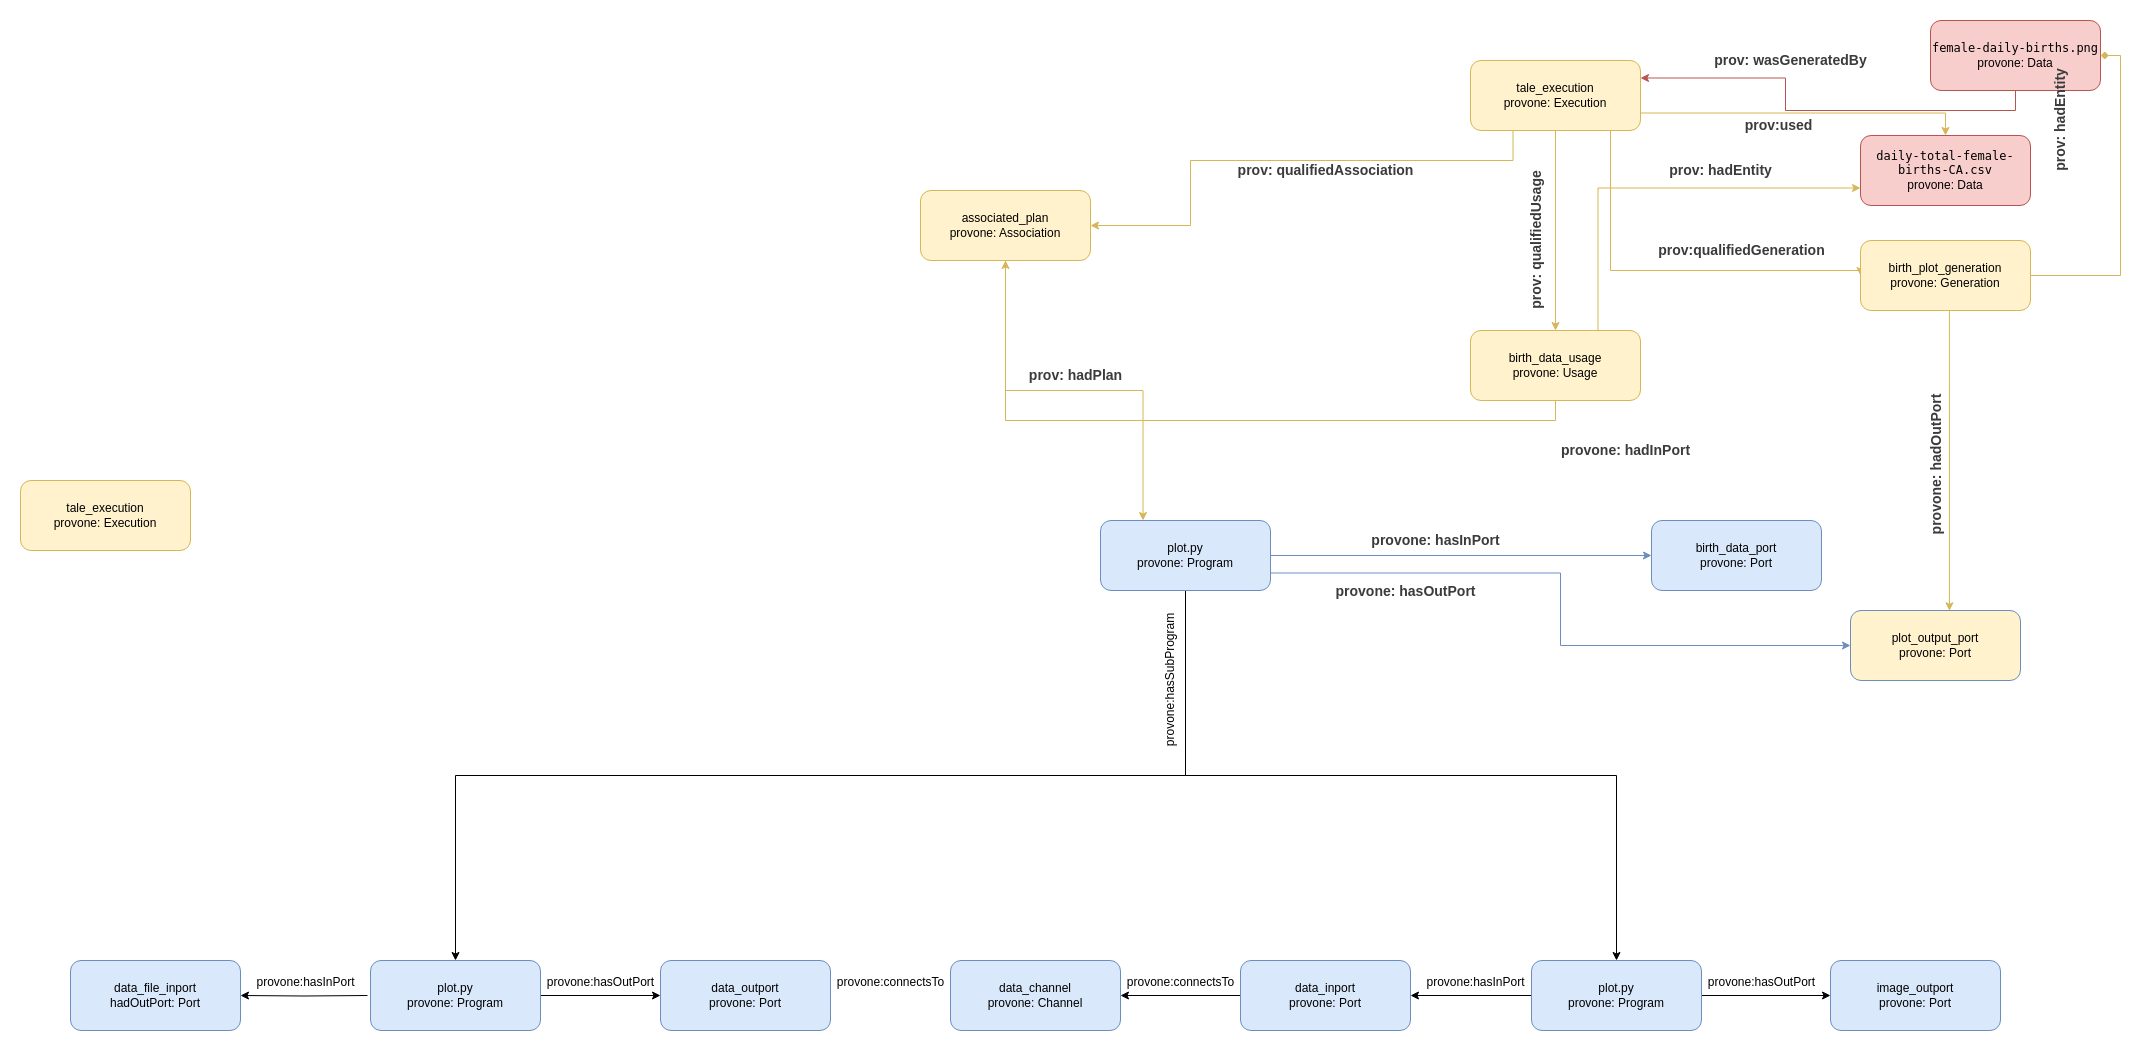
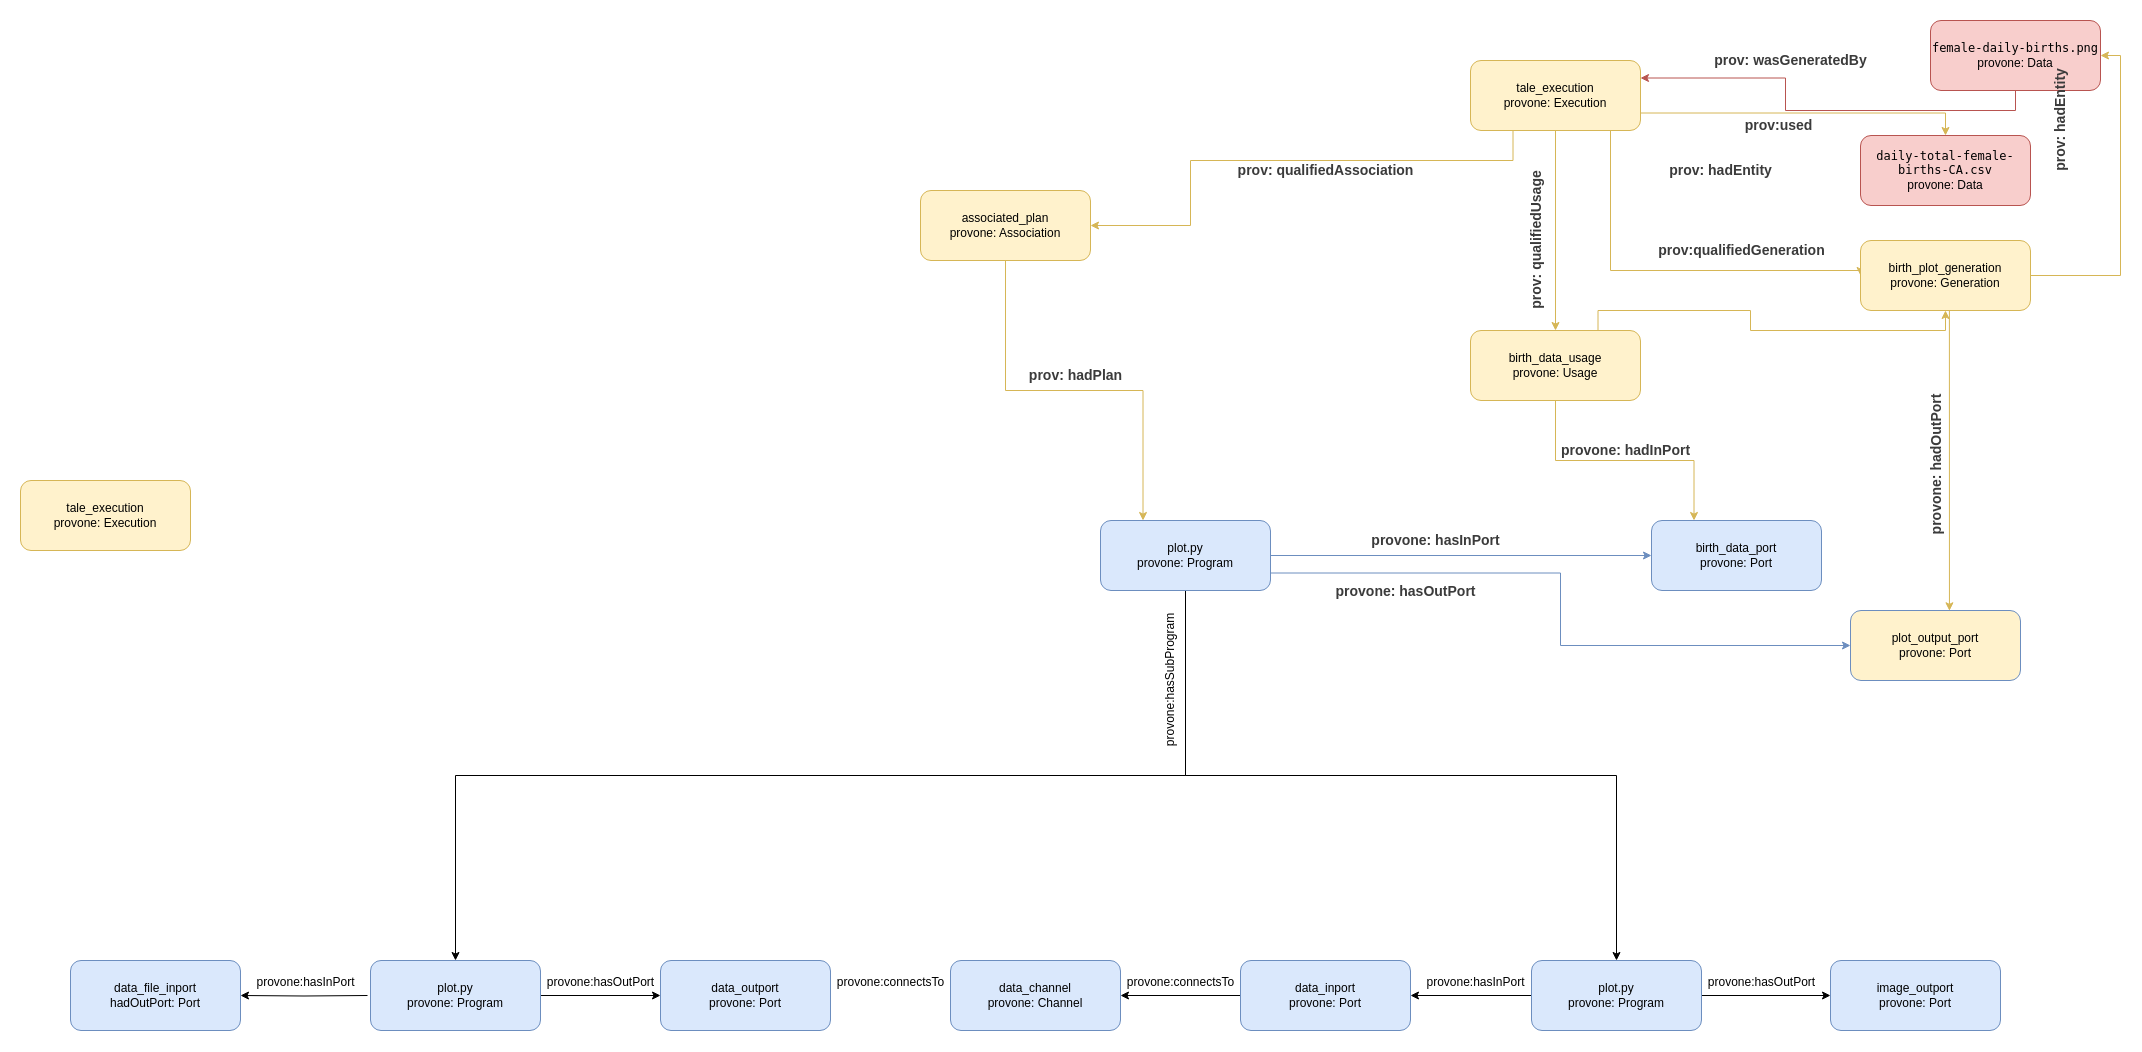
(2109, 56) -> (2109, 56)
(1664, 188) -> (1768, 331)
(1269, 421) -> (1604, 461)
